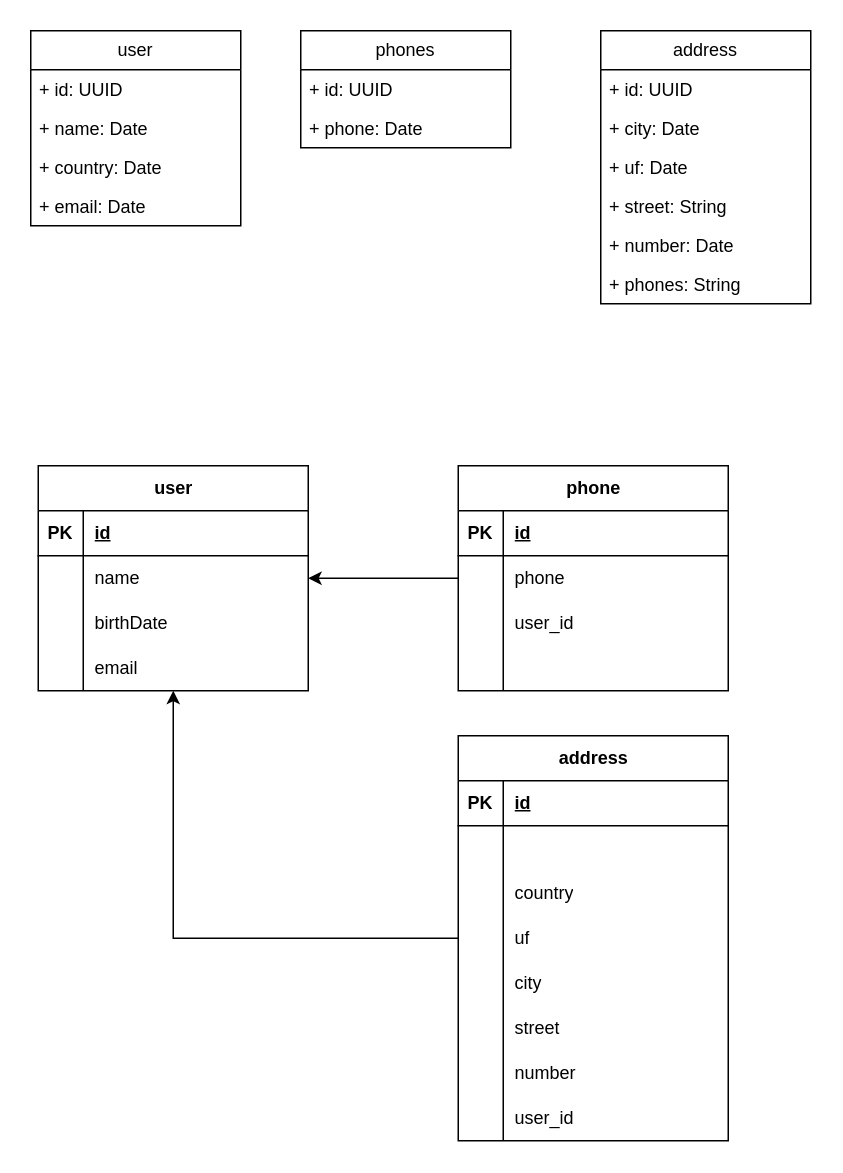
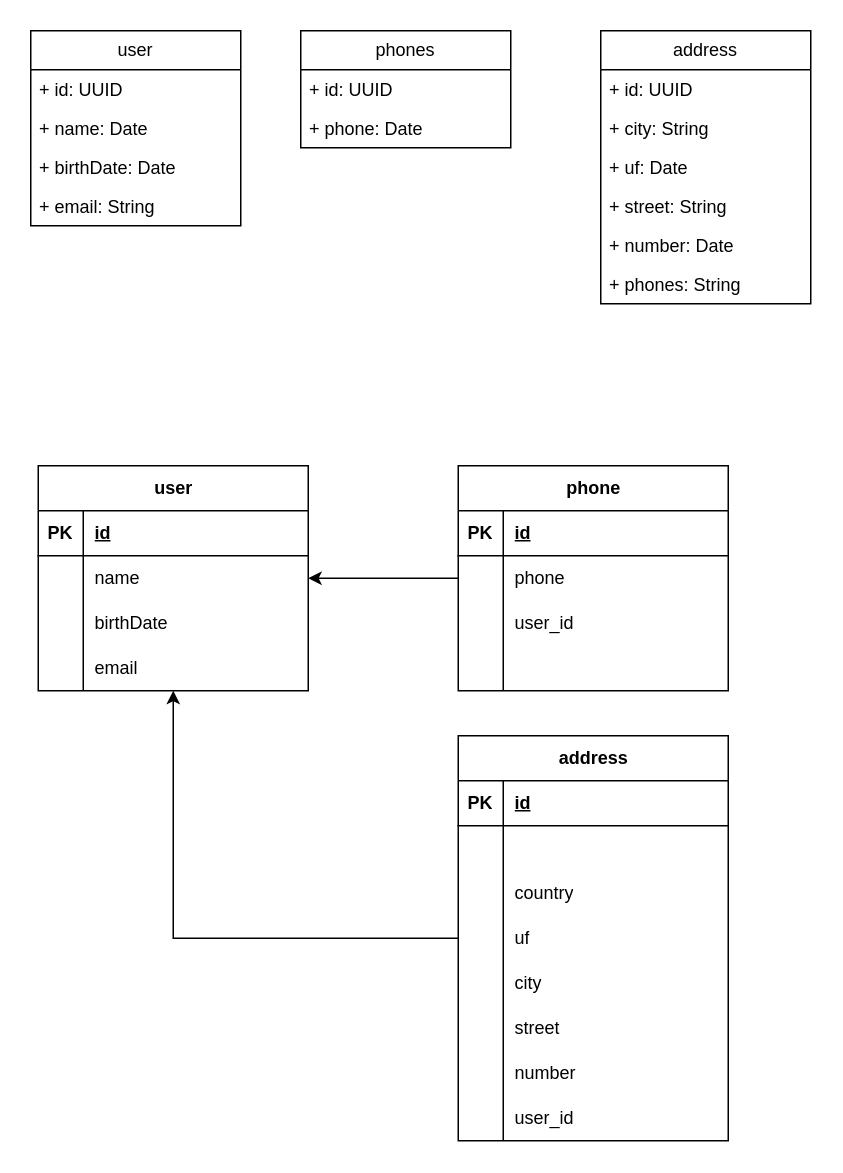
(661, 130) -> (669, 130)
(108, 169) -> (116, 169)
(94, 208) -> (101, 208)
